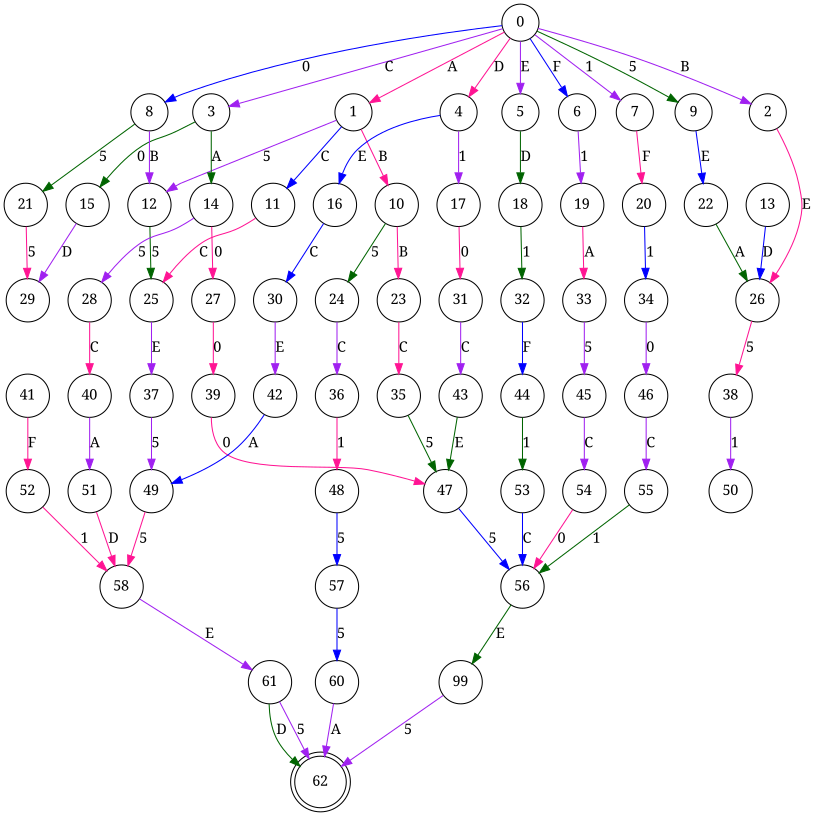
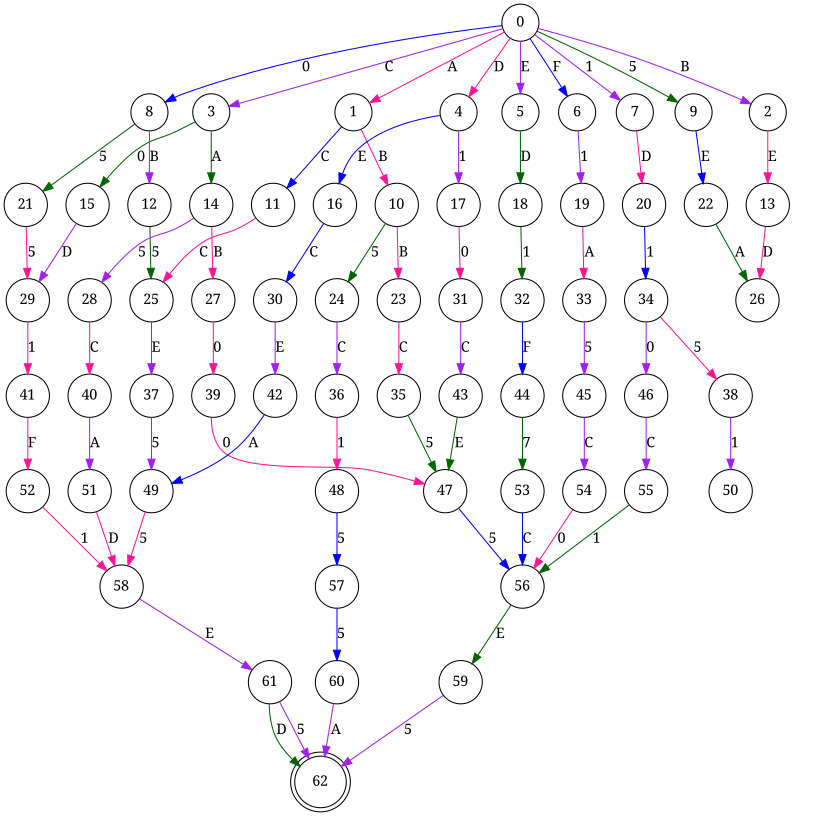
(256, 153) -> none
(647, 157) -> (647, 157)
(802, 202) -> (768, 152)
(763, 248) -> (763, 248)
(218, 253) -> (218, 253)
none -> (28, 343)
(746, 343) -> (685, 344)
(527, 443) -> (527, 443)
(461, 682) -> (461, 682)
